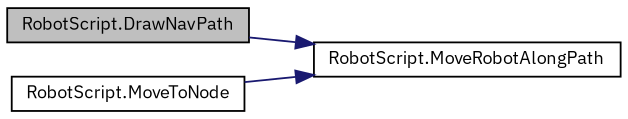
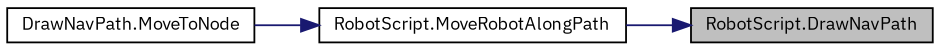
(272, 40) -> (649, 25)
(128, 94) -> (131, 25)
